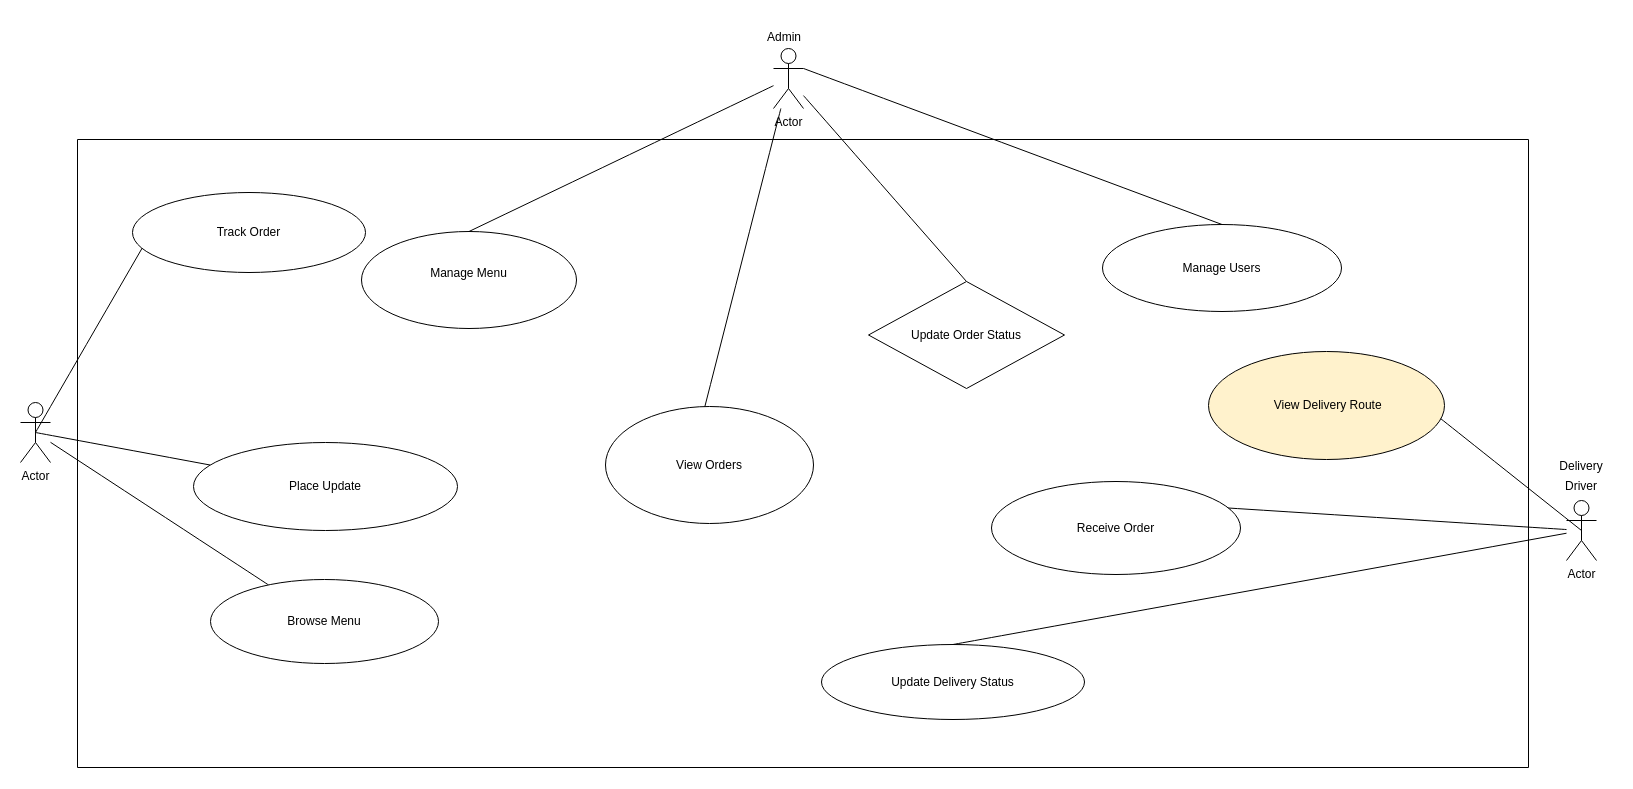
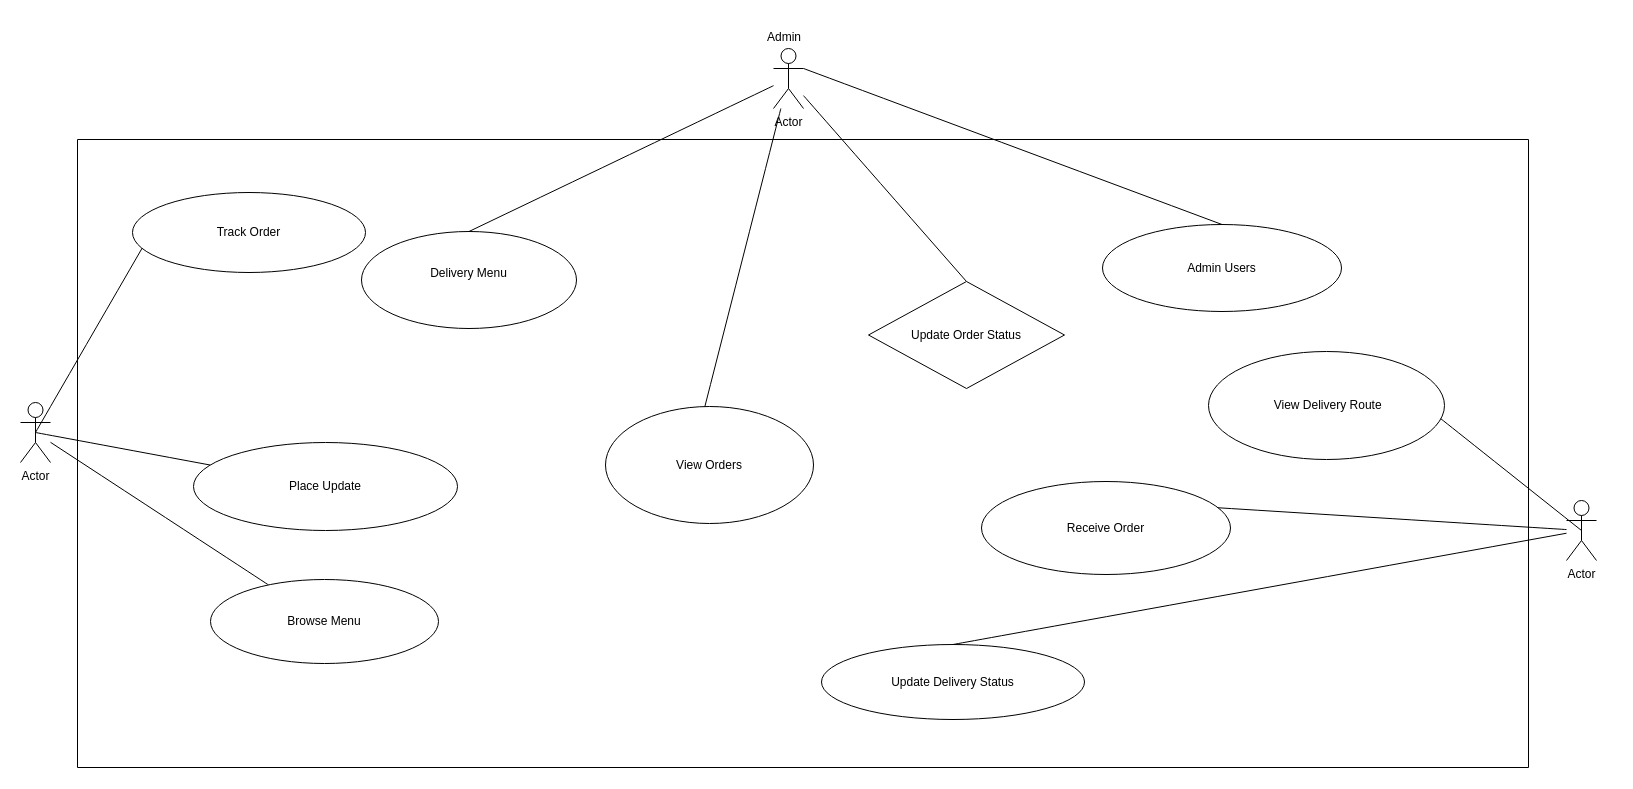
(1222, 269) -> (1222, 269)
(469, 281) -> (469, 281)
(1327, 406) -> (1327, 406)
(1582, 475) -> none
(1116, 528) -> (1106, 528)
